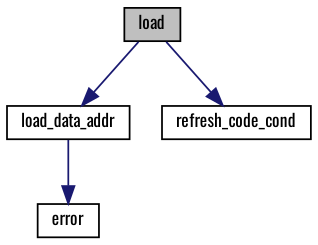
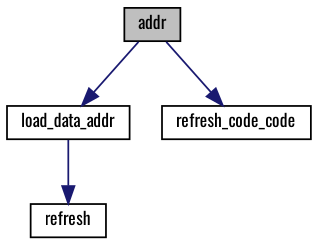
(152, 25) -> (152, 25)
(236, 123) -> (236, 123)
(68, 221) -> (68, 221)
